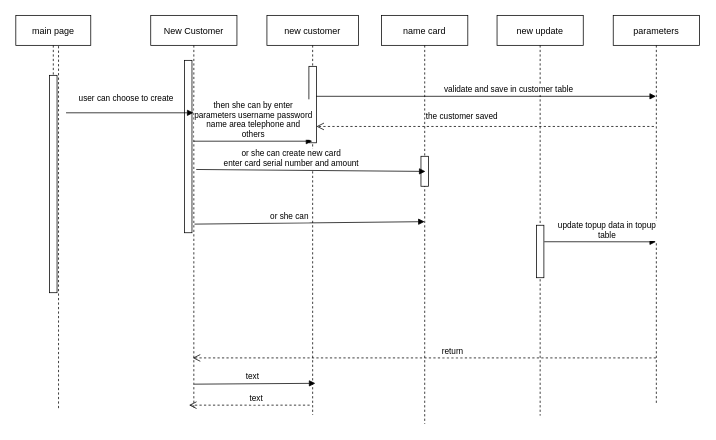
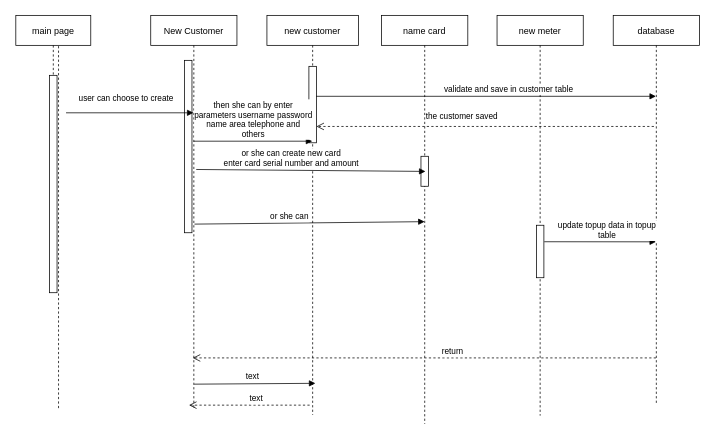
(540, 31) -> (540, 31)
(656, 31) -> (656, 31)
